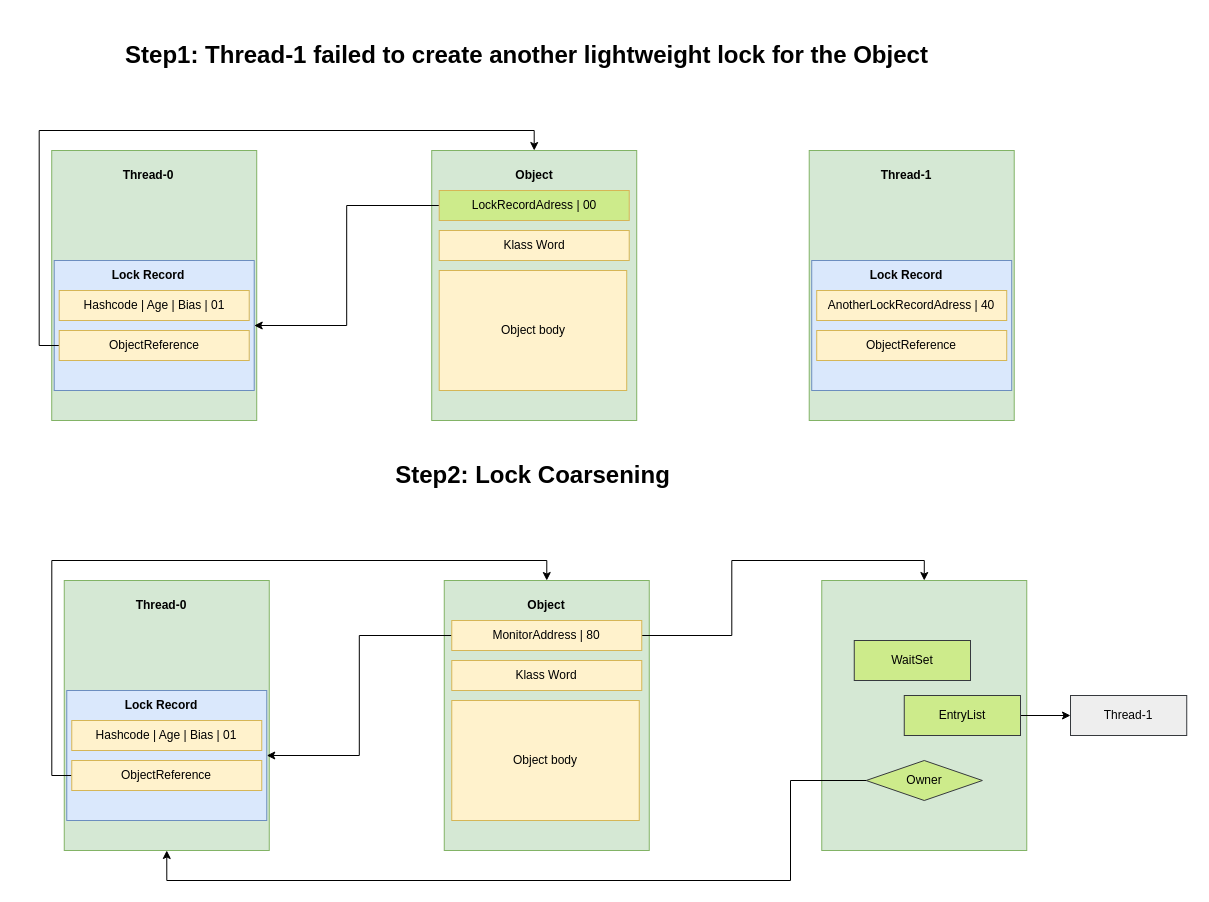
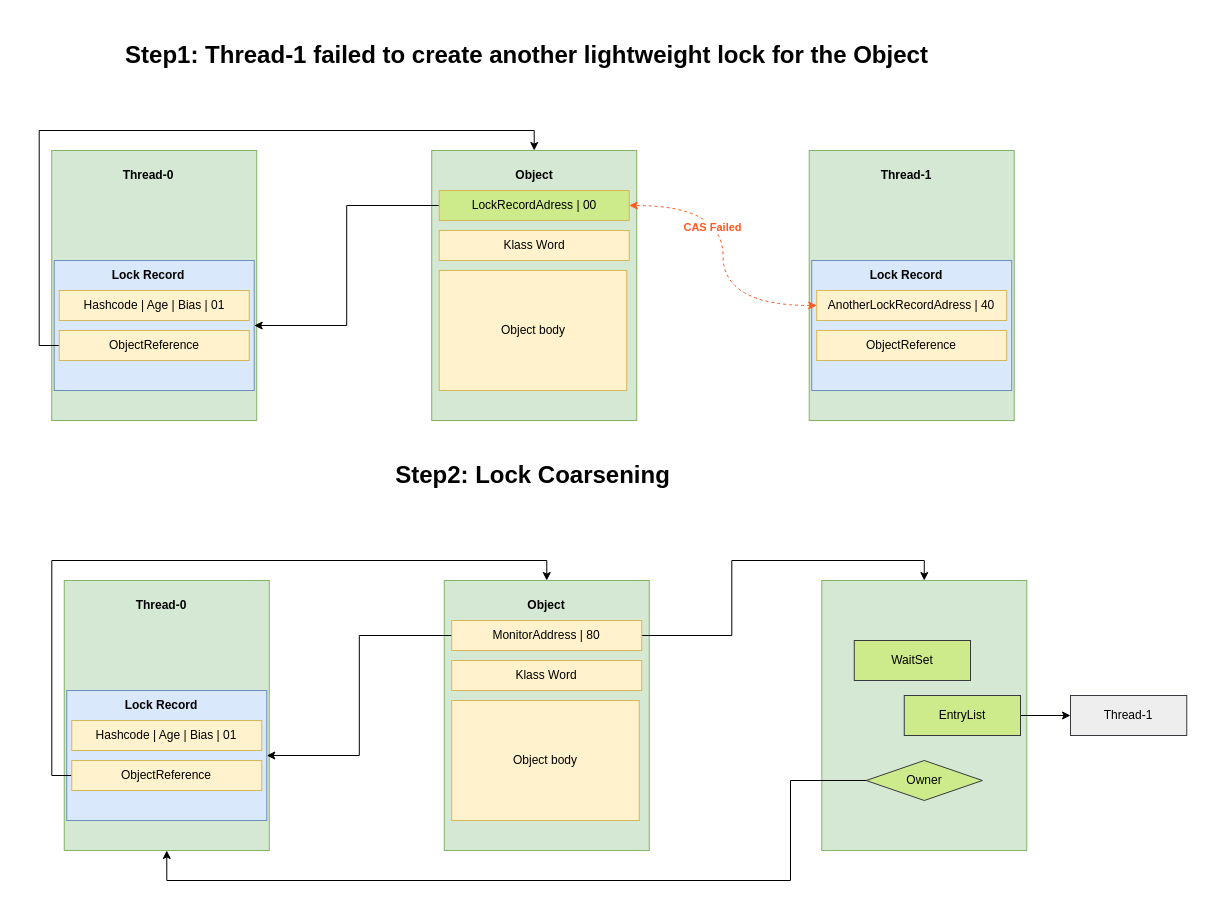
none -> (723, 256)
